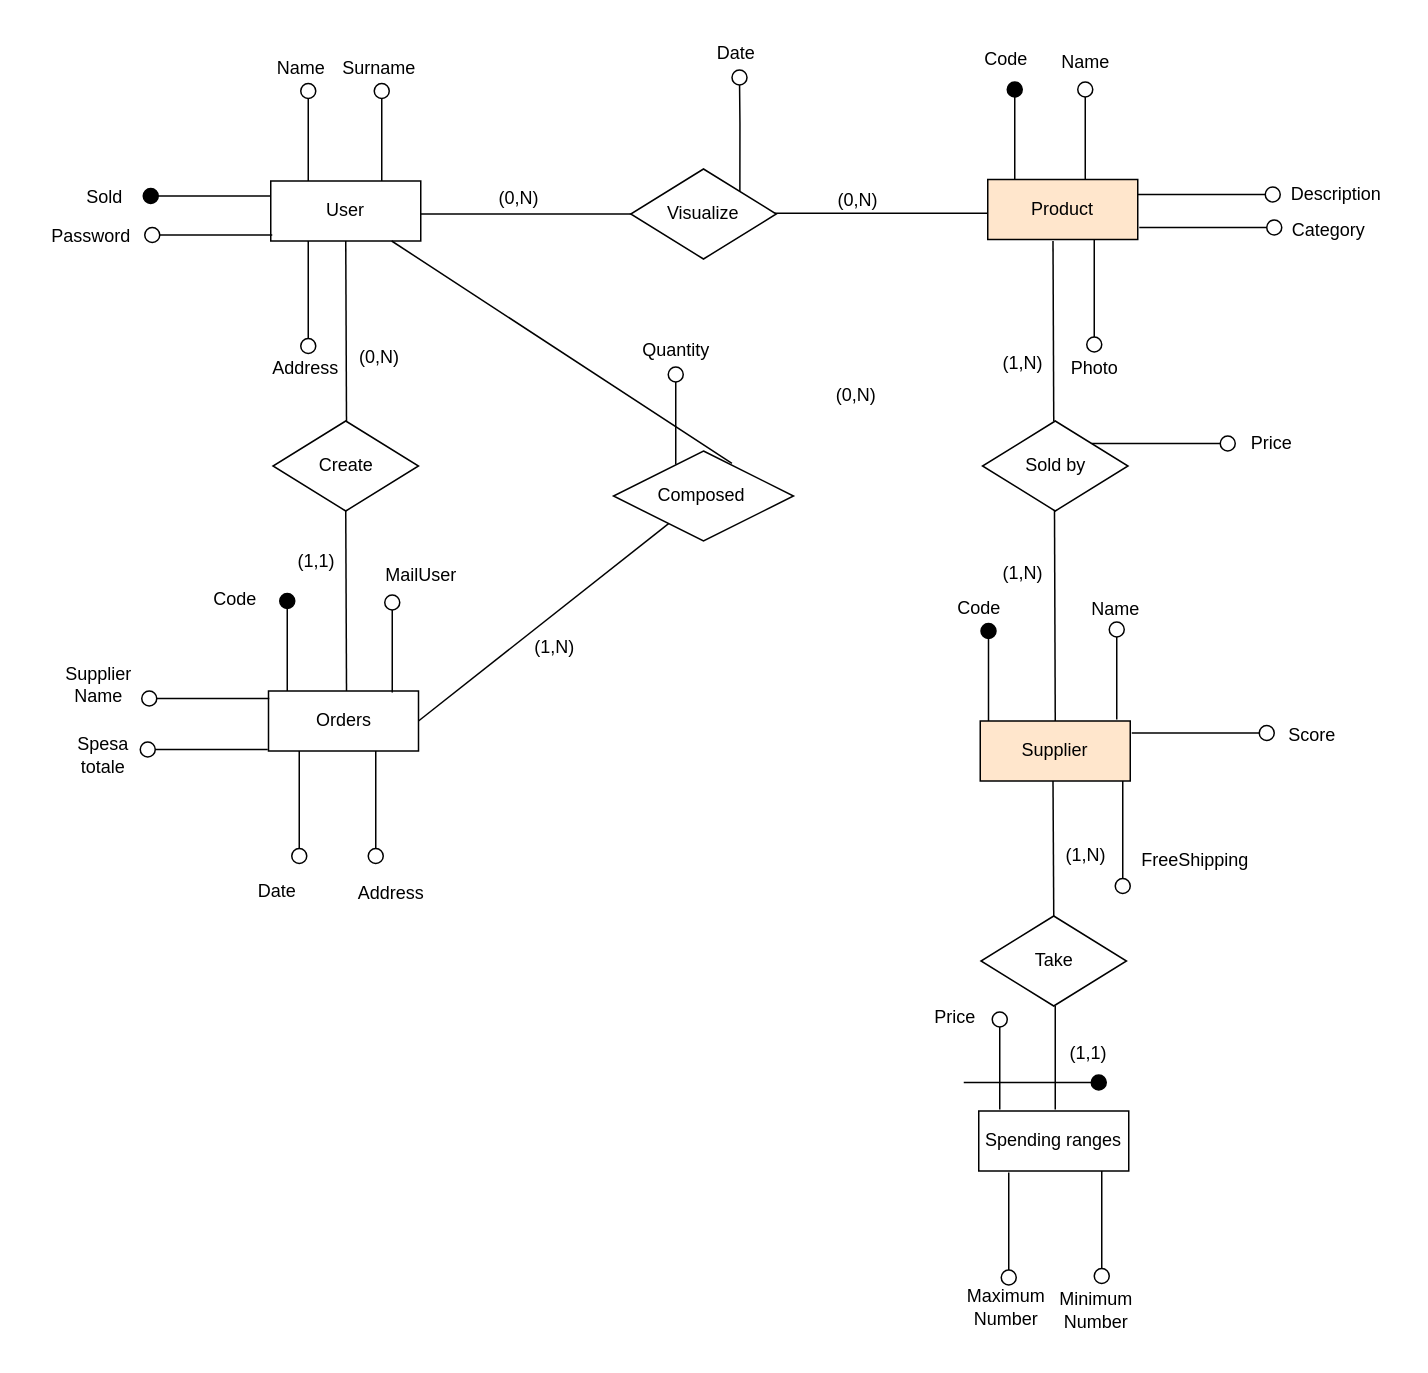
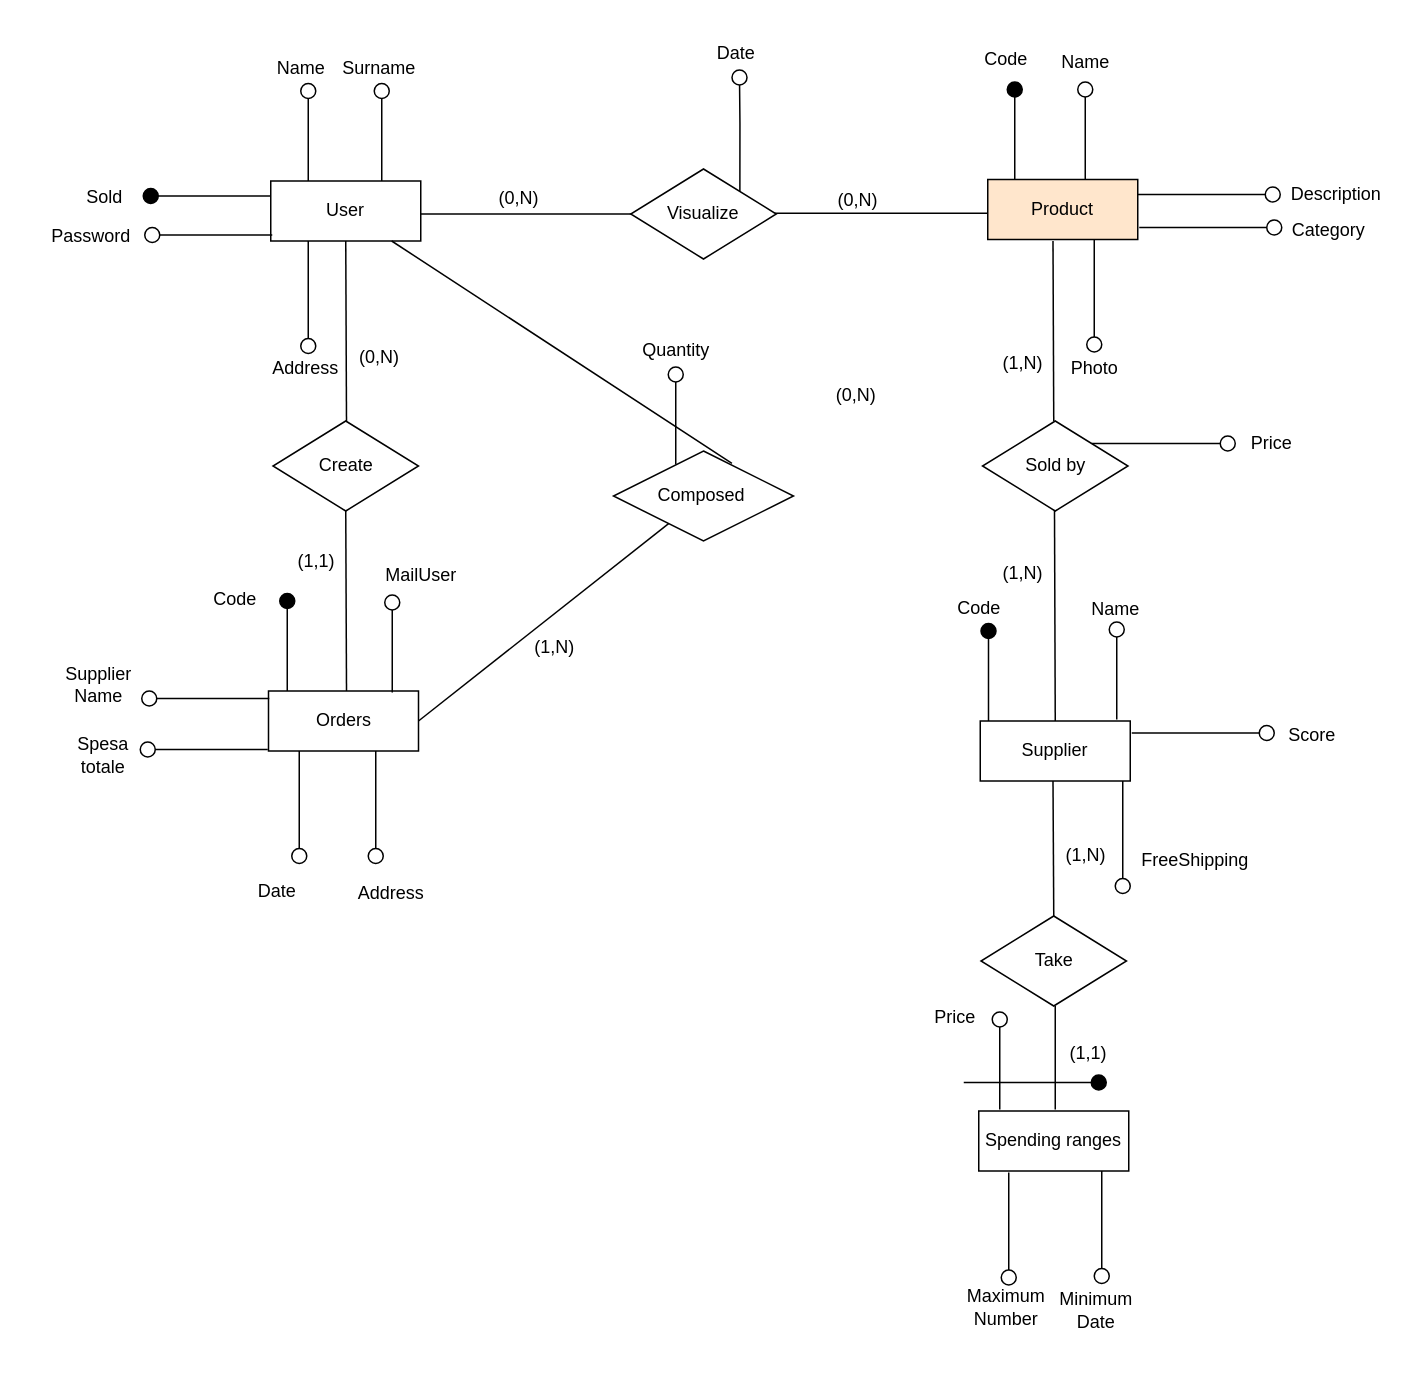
(1055, 751) -> (1055, 751)
(1097, 1310) -> (1097, 1310)
